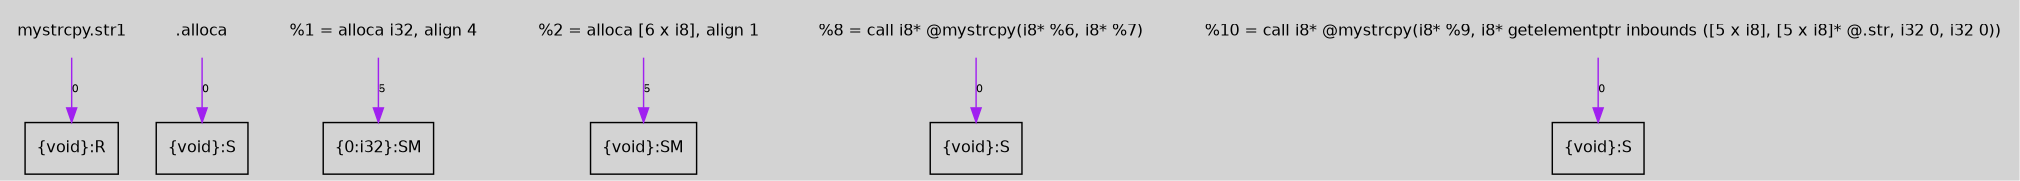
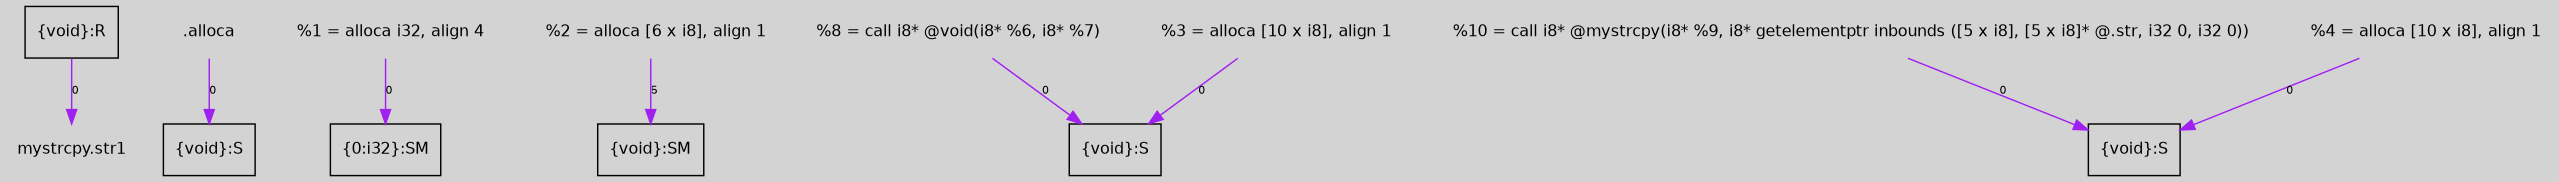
(976, 32) -> (959, 32)
none -> (1271, 32)
none -> (2421, 32)
(72, 83) -> (72, 84)
(383, 90) -> (390, 91)
